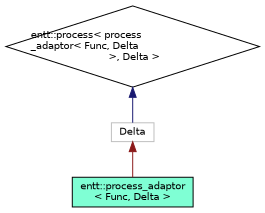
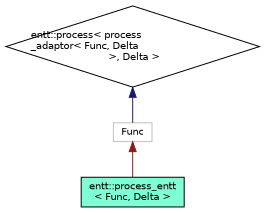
(133, 132) -> (133, 132)
(133, 192) -> (133, 192)
